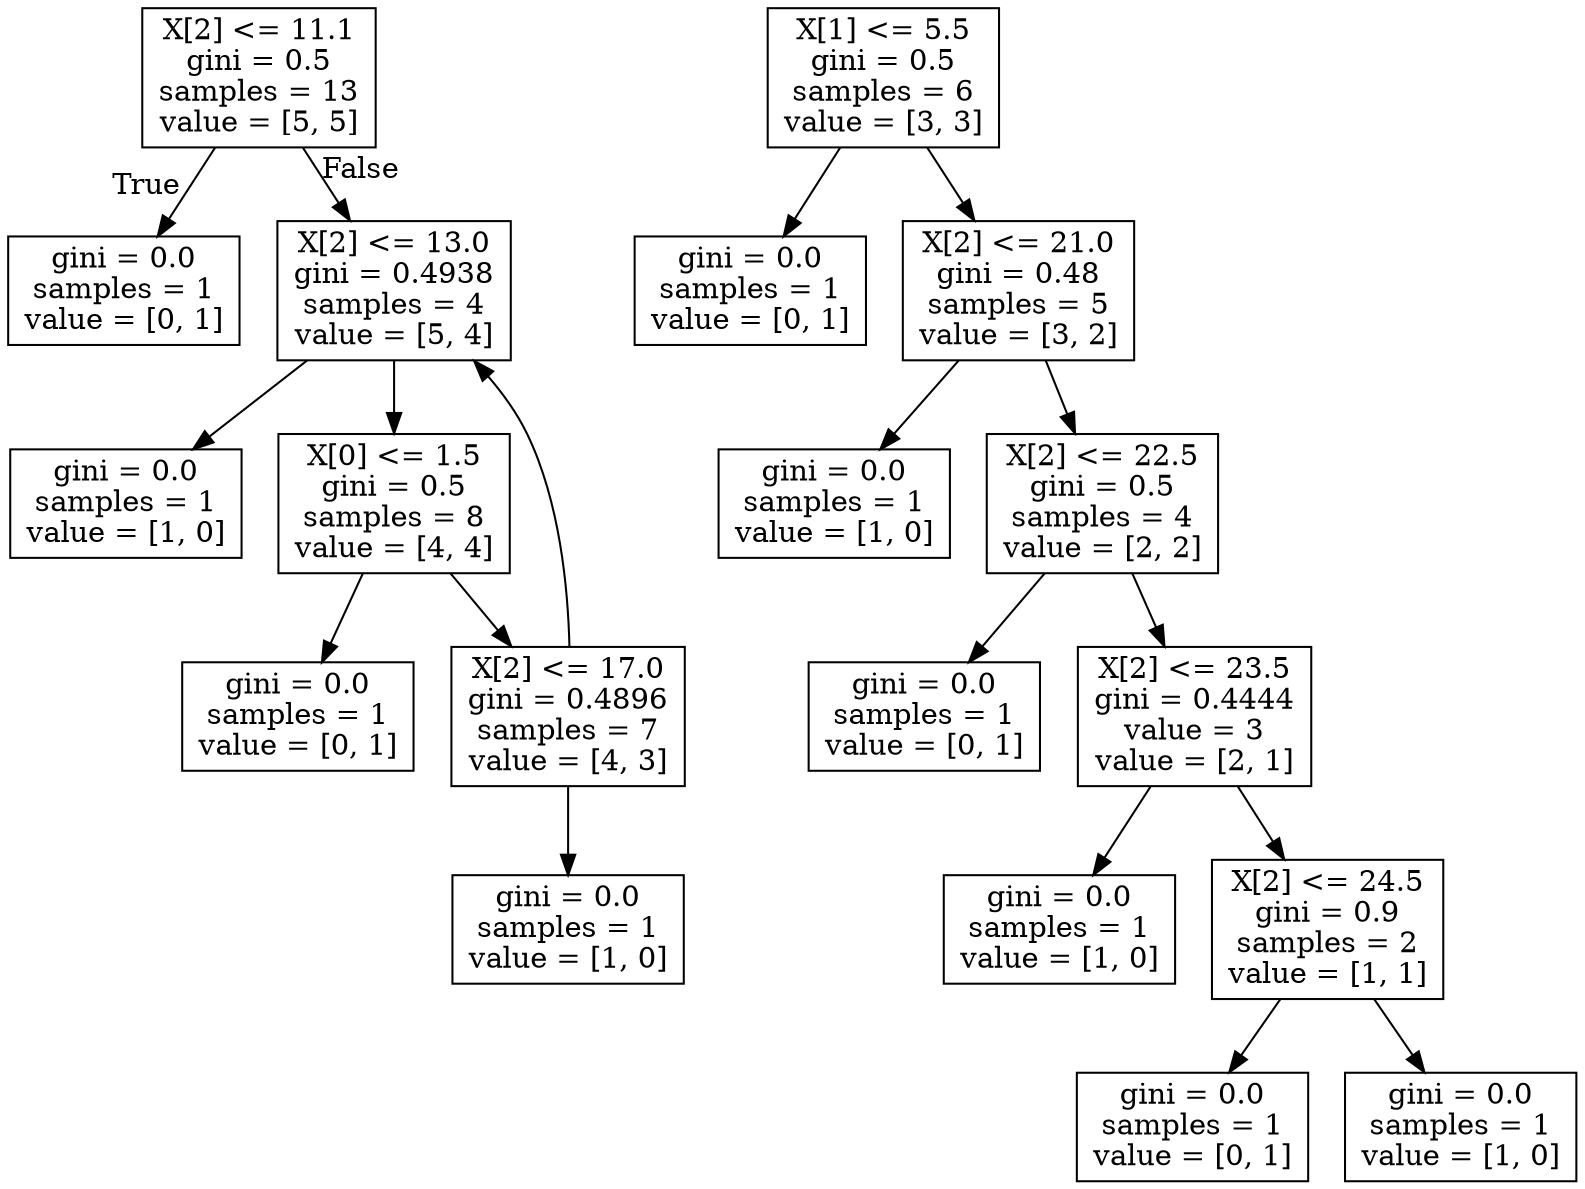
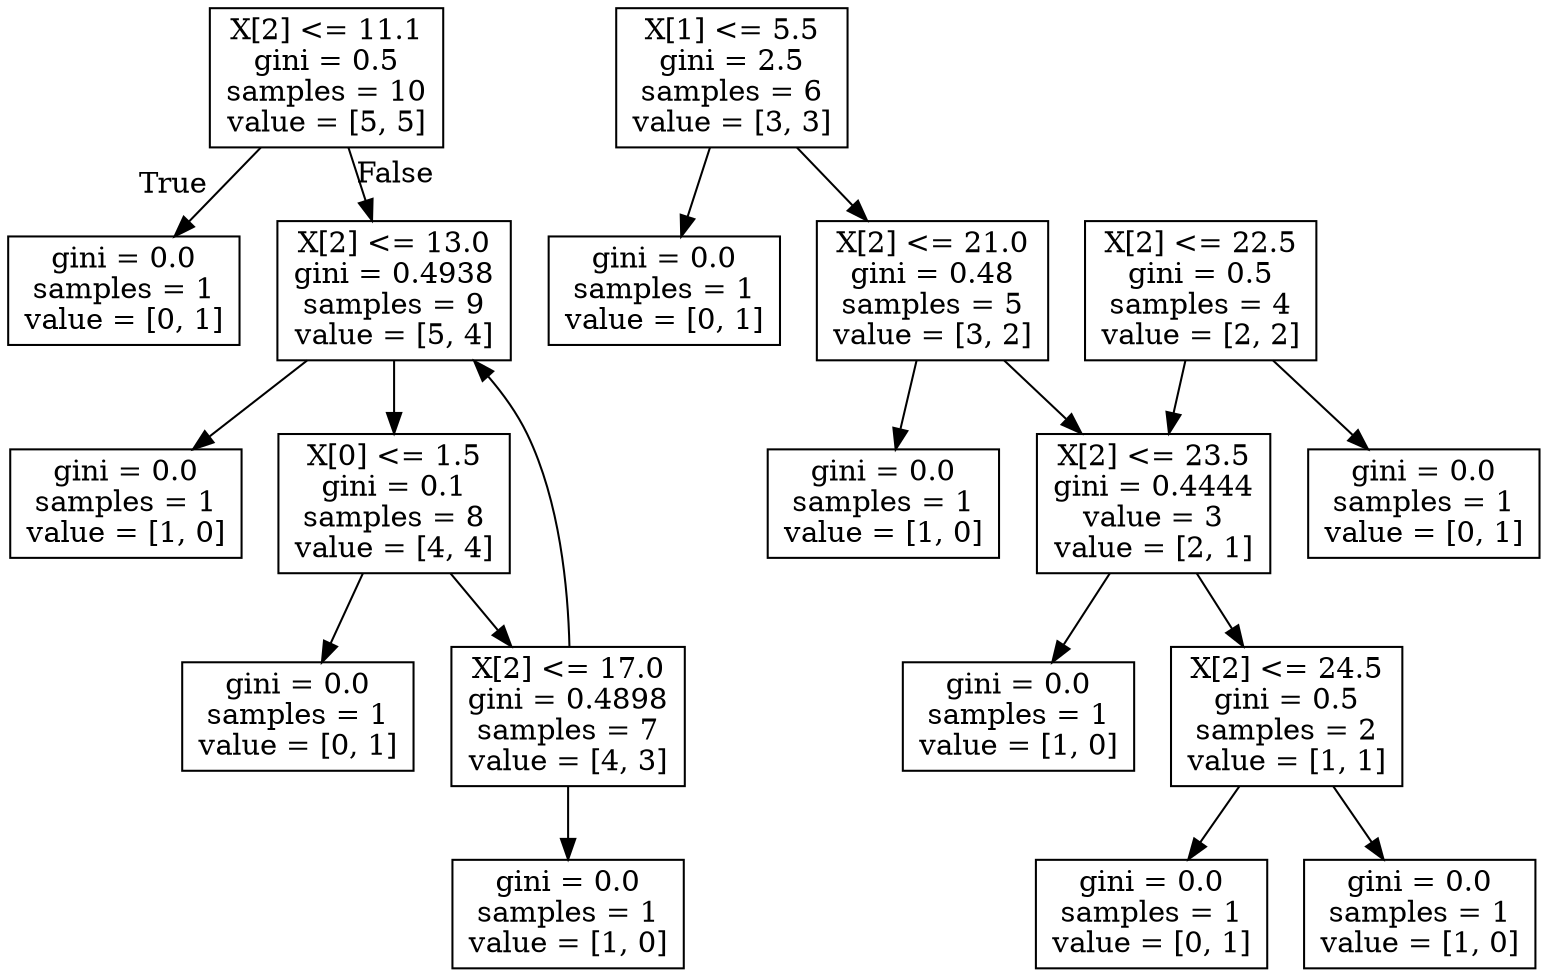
(259, 78) -> (327, 78)
(883, 78) -> (732, 78)
(394, 291) -> (394, 291)
(1057, 387) -> (1035, 390)
(394, 504) -> (394, 504)
(568, 717) -> (568, 717)
(1328, 929) -> (1287, 717)
